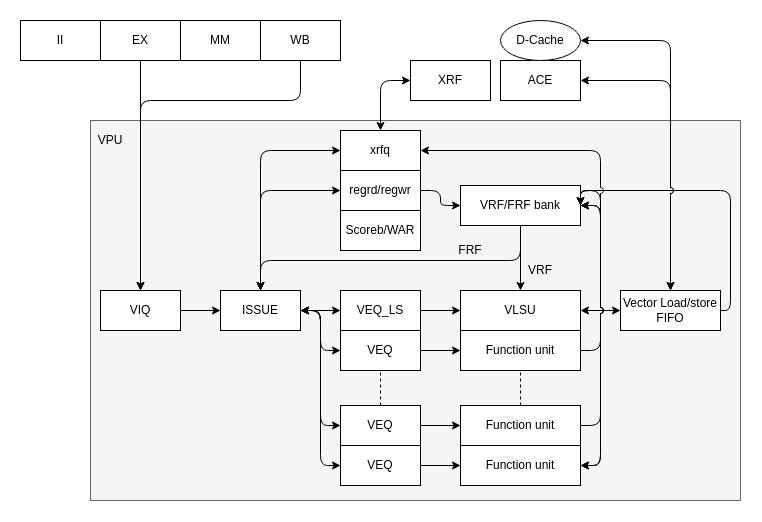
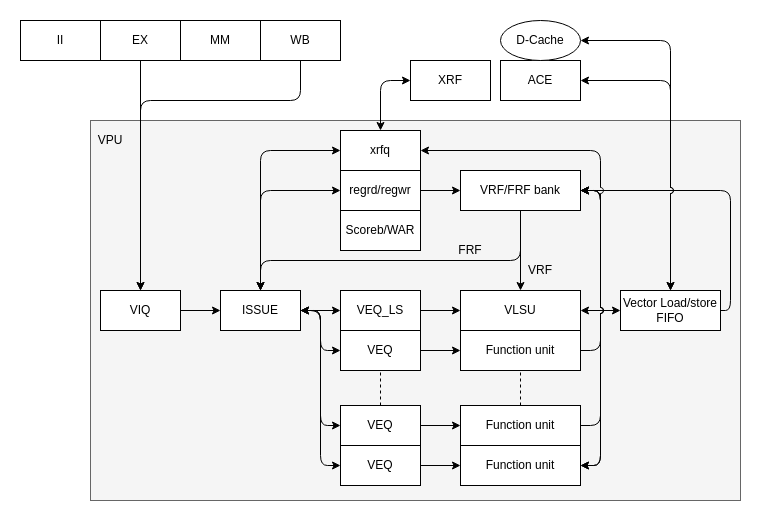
(521, 206) -> (521, 191)
